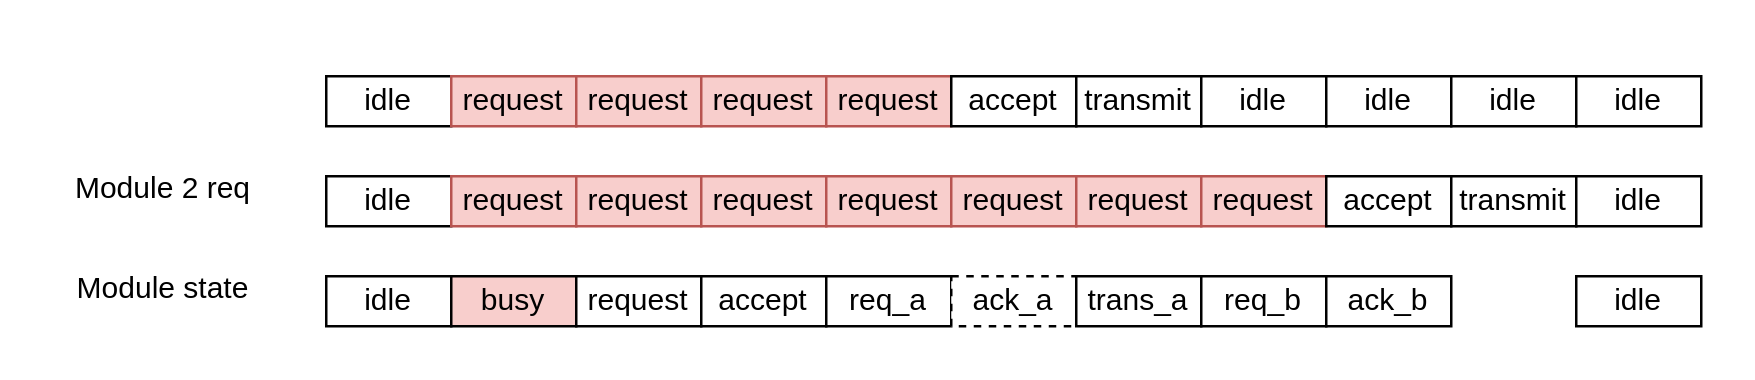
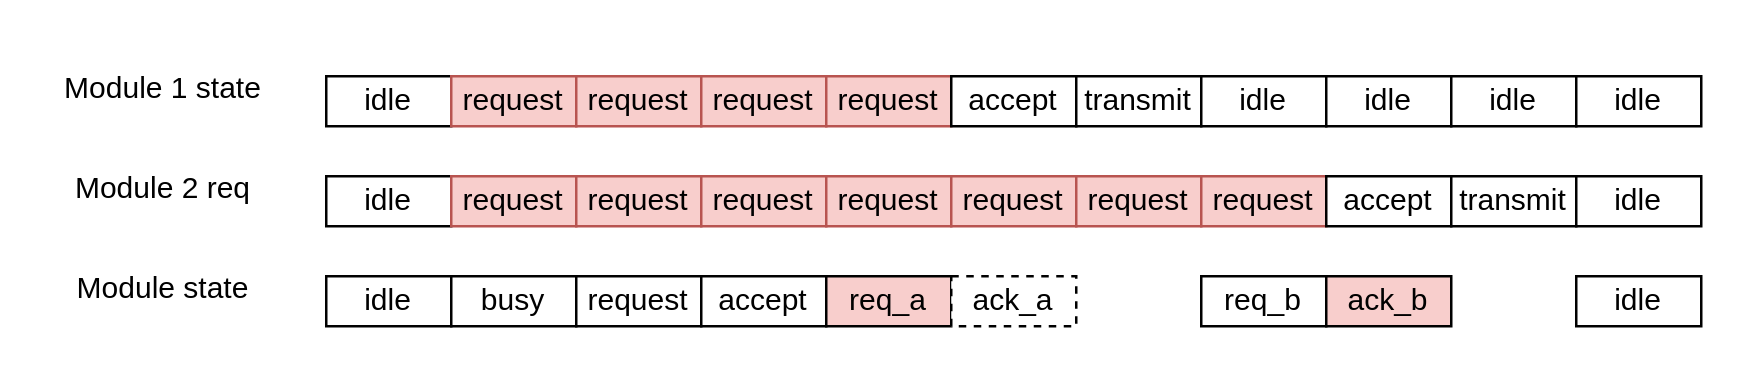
none -> (164, 89)
(514, 301) -> (514, 301)
(889, 301) -> (889, 301)
(1139, 301) -> none
(1389, 301) -> (1389, 301)
